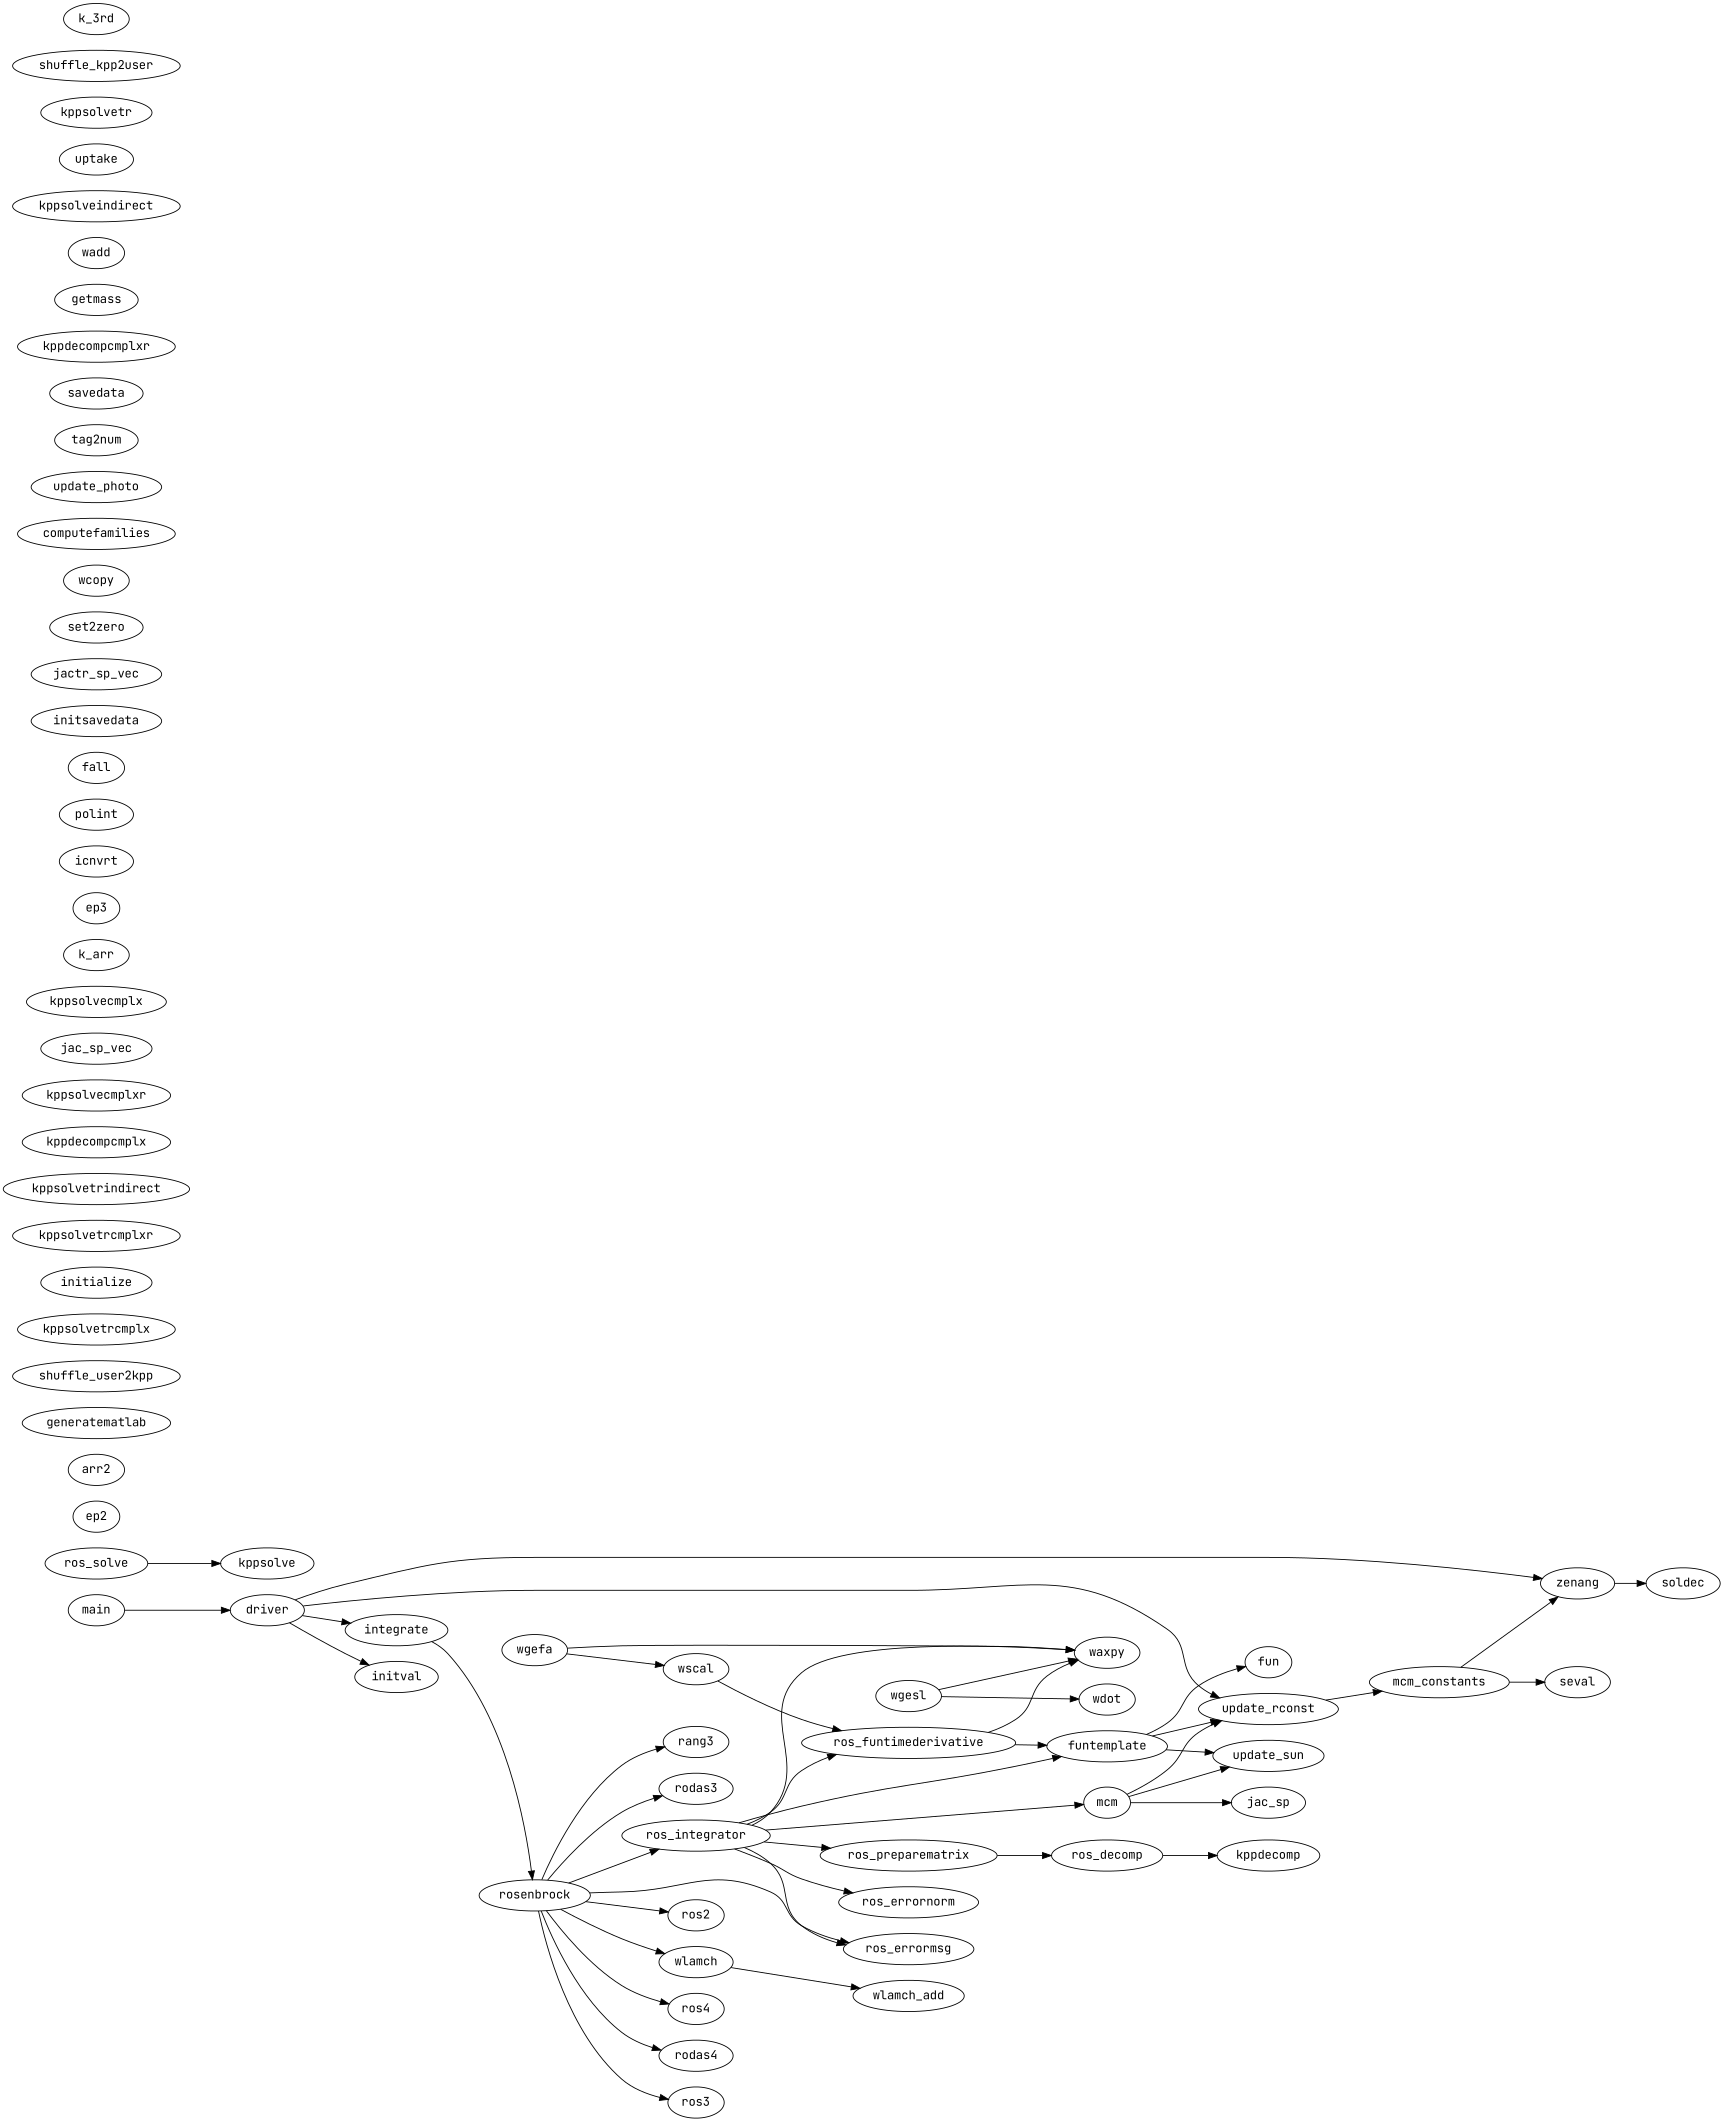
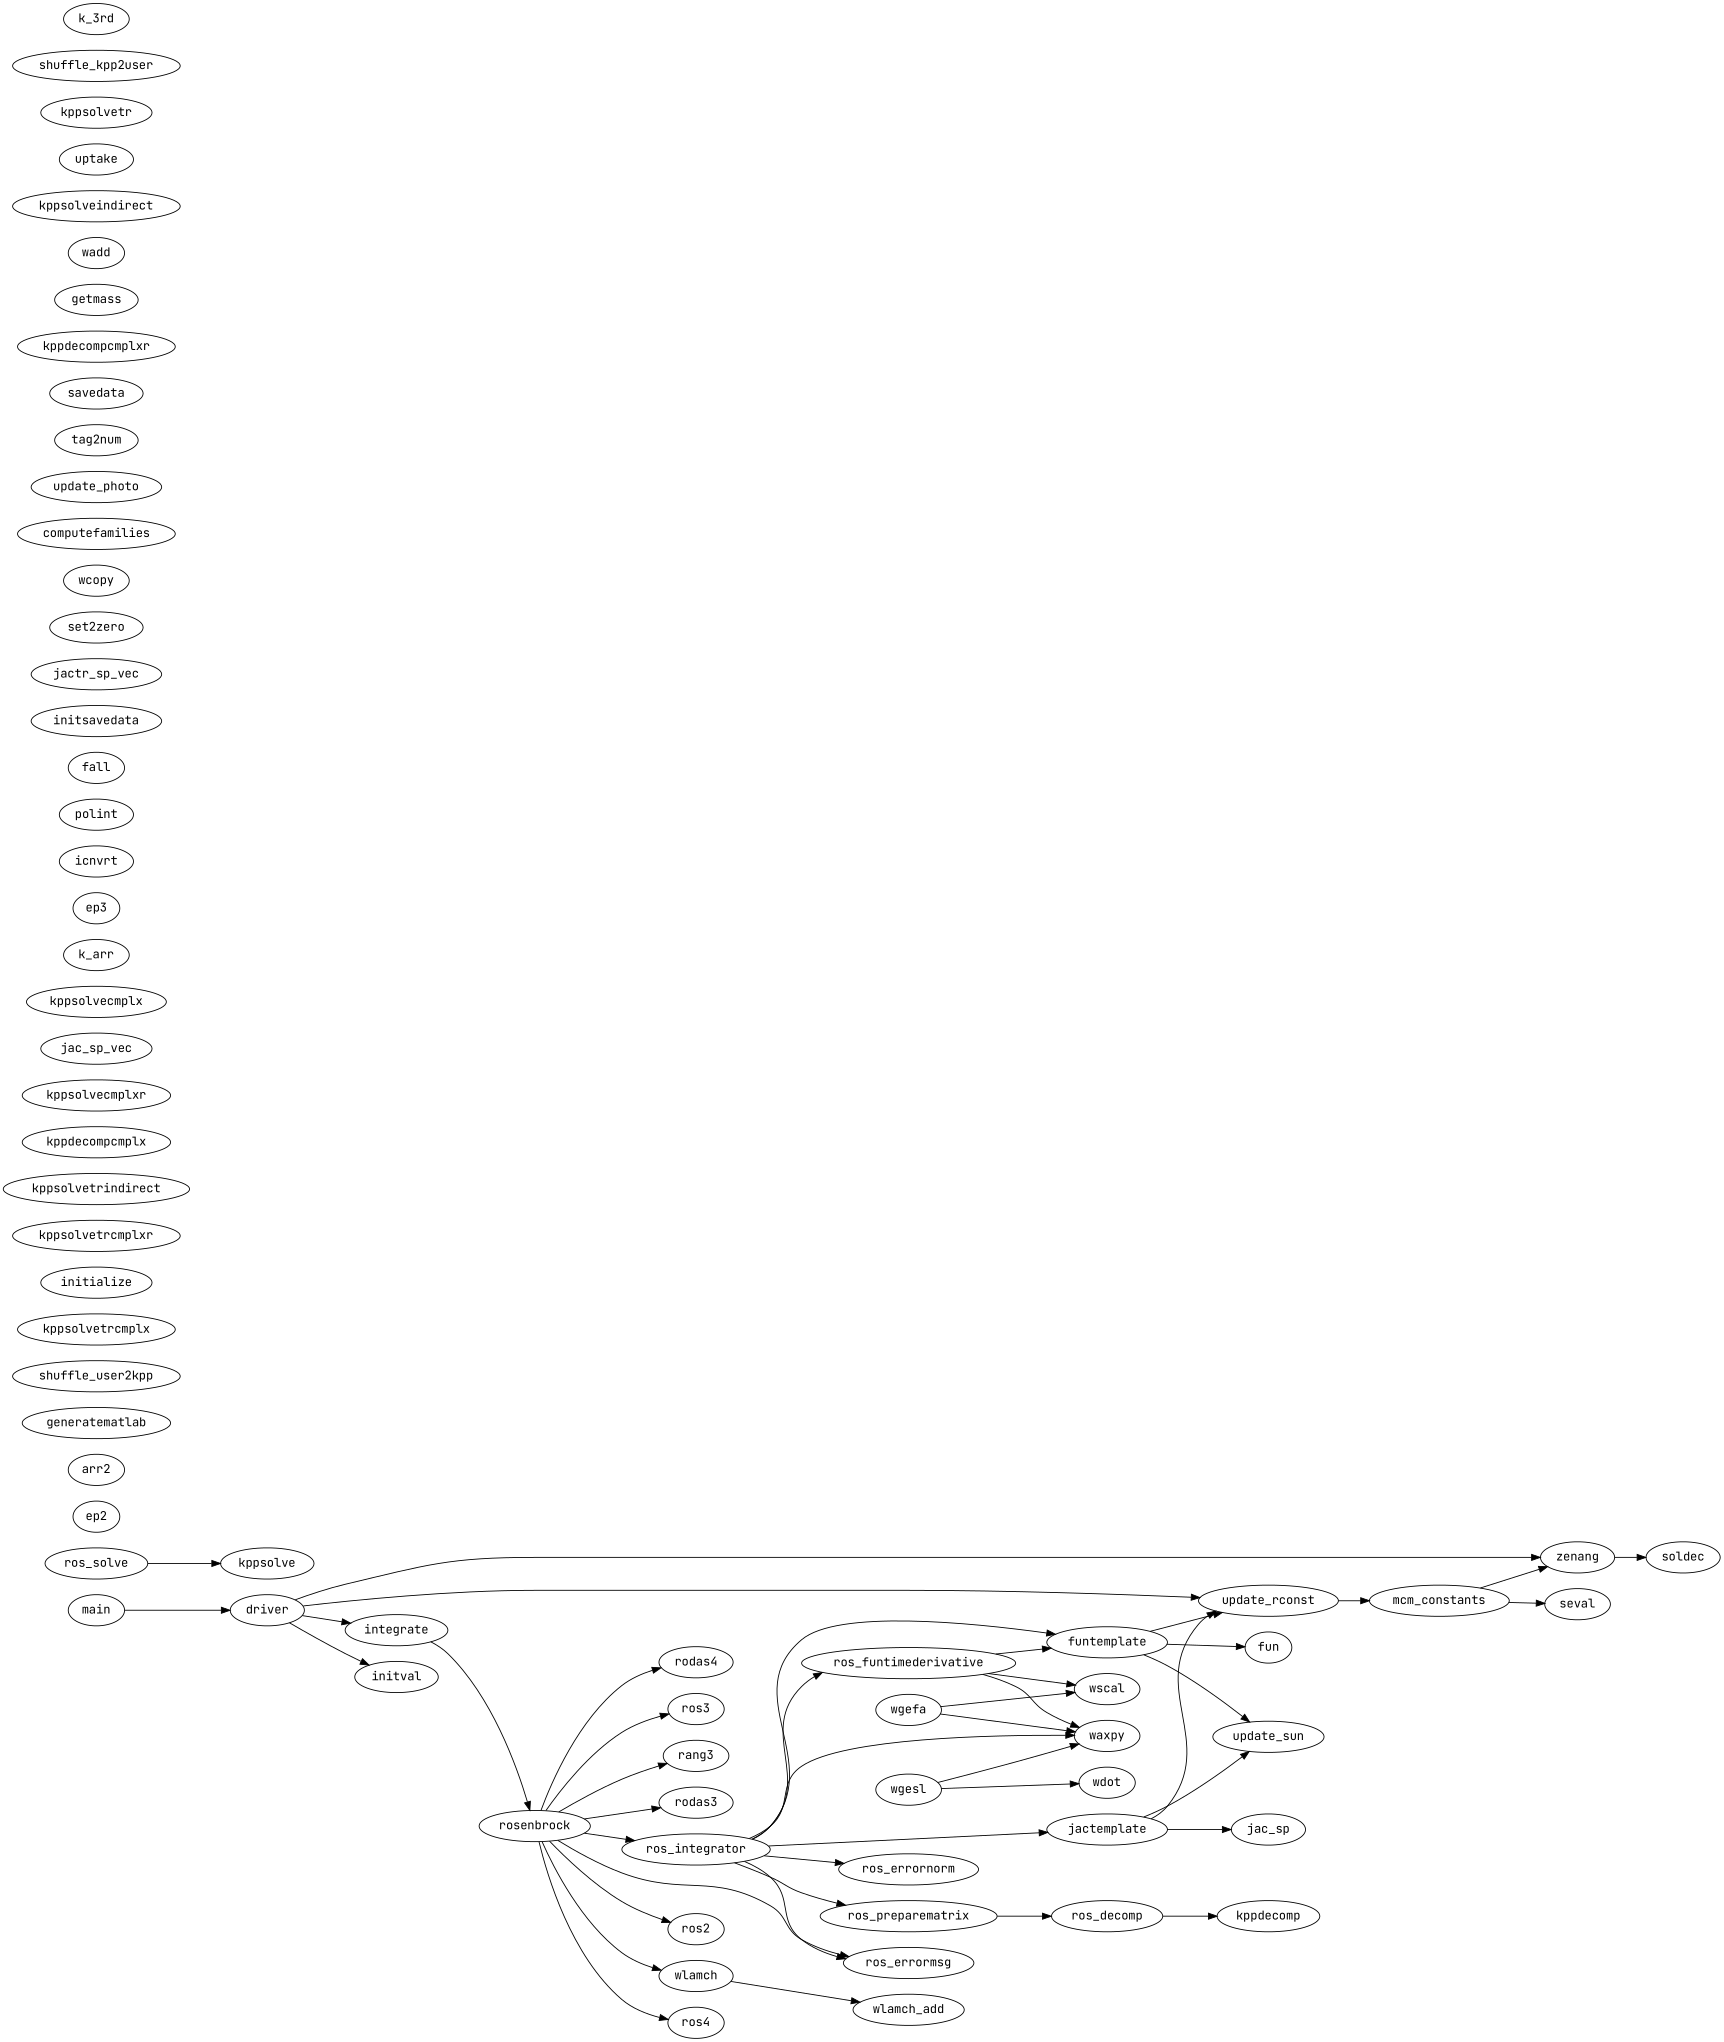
(774, 1709) -> (1028, 1679)
(1107, 1803) -> (1107, 1830)
